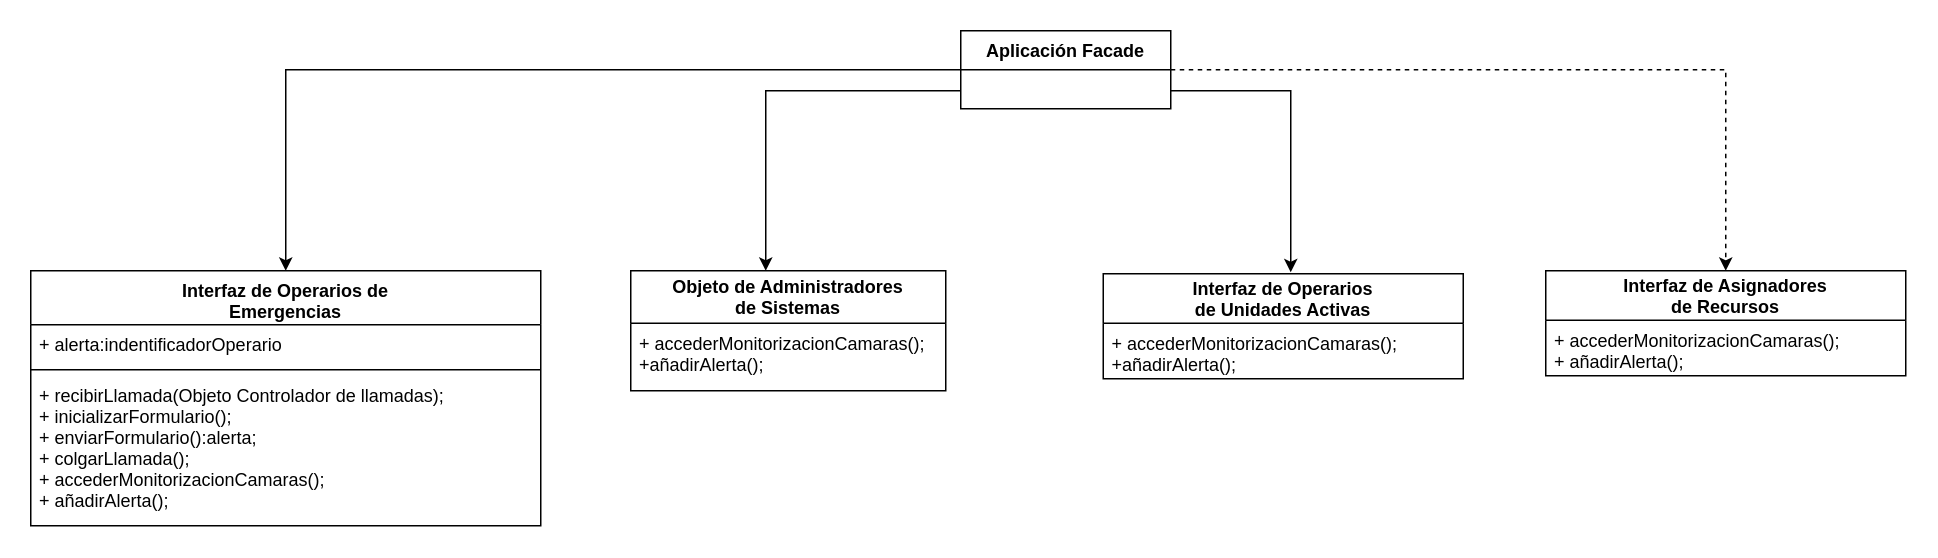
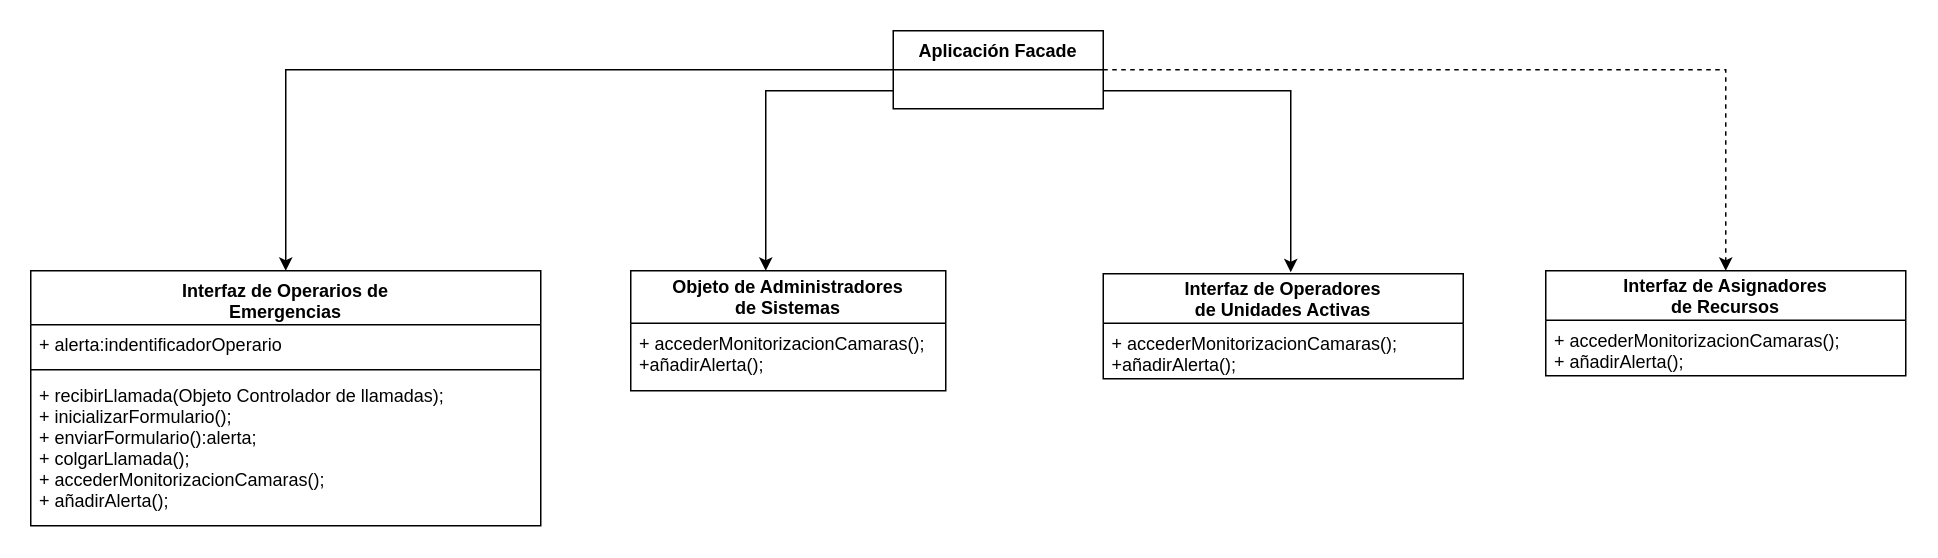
(1066, 70) -> (998, 70)
(1283, 289) -> (1283, 289)
